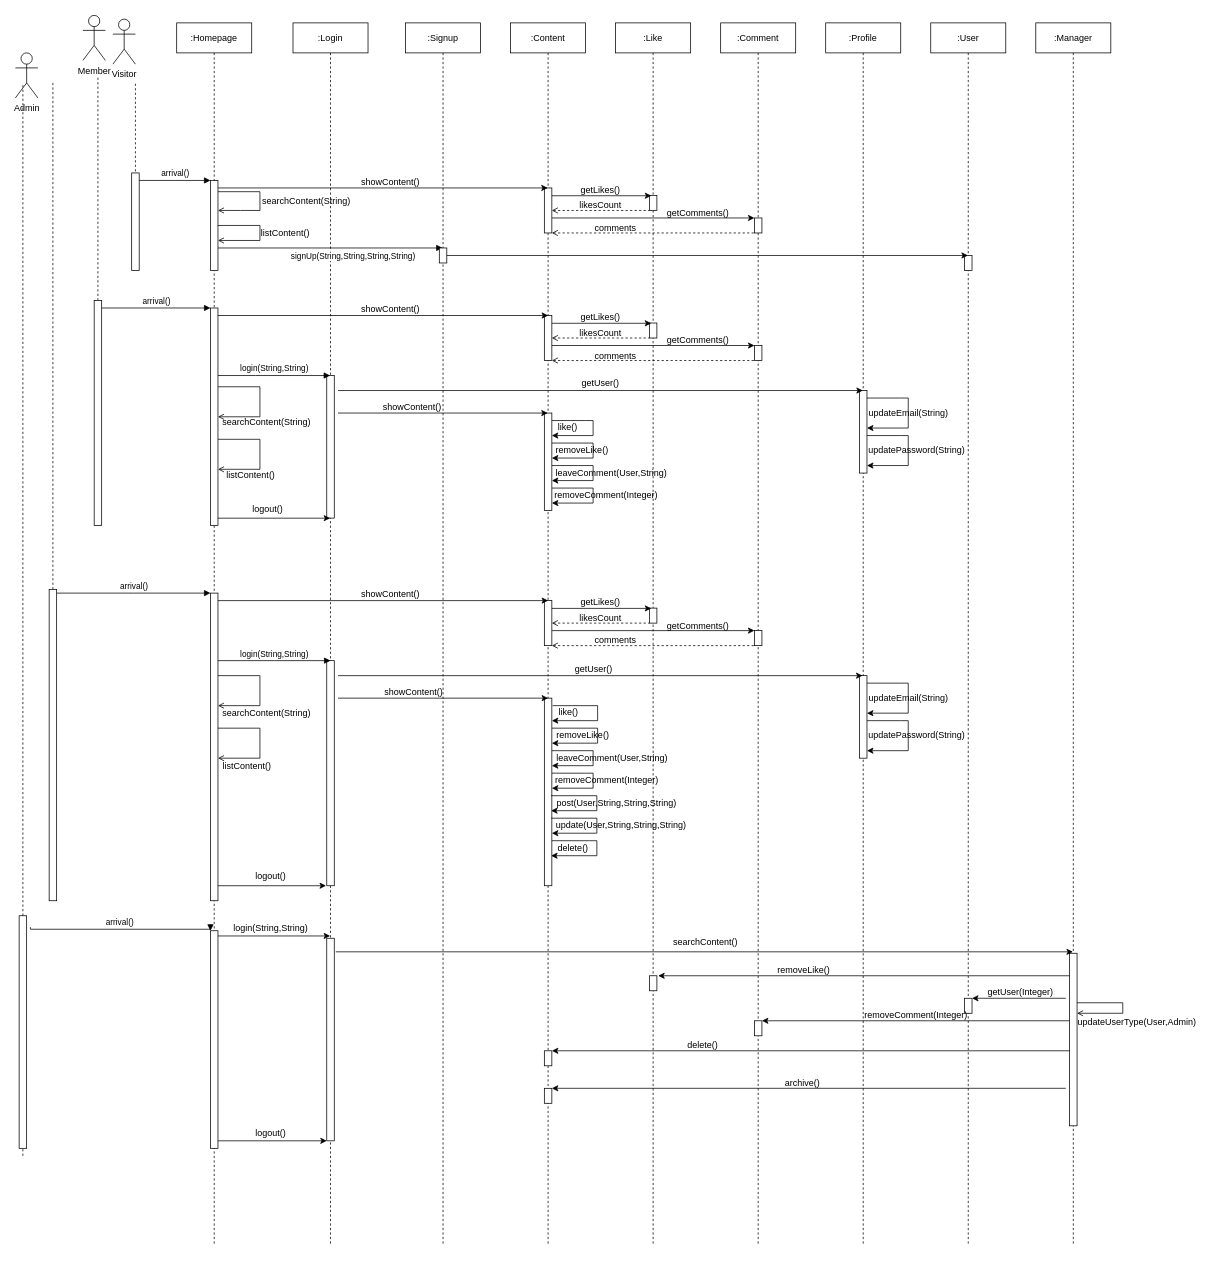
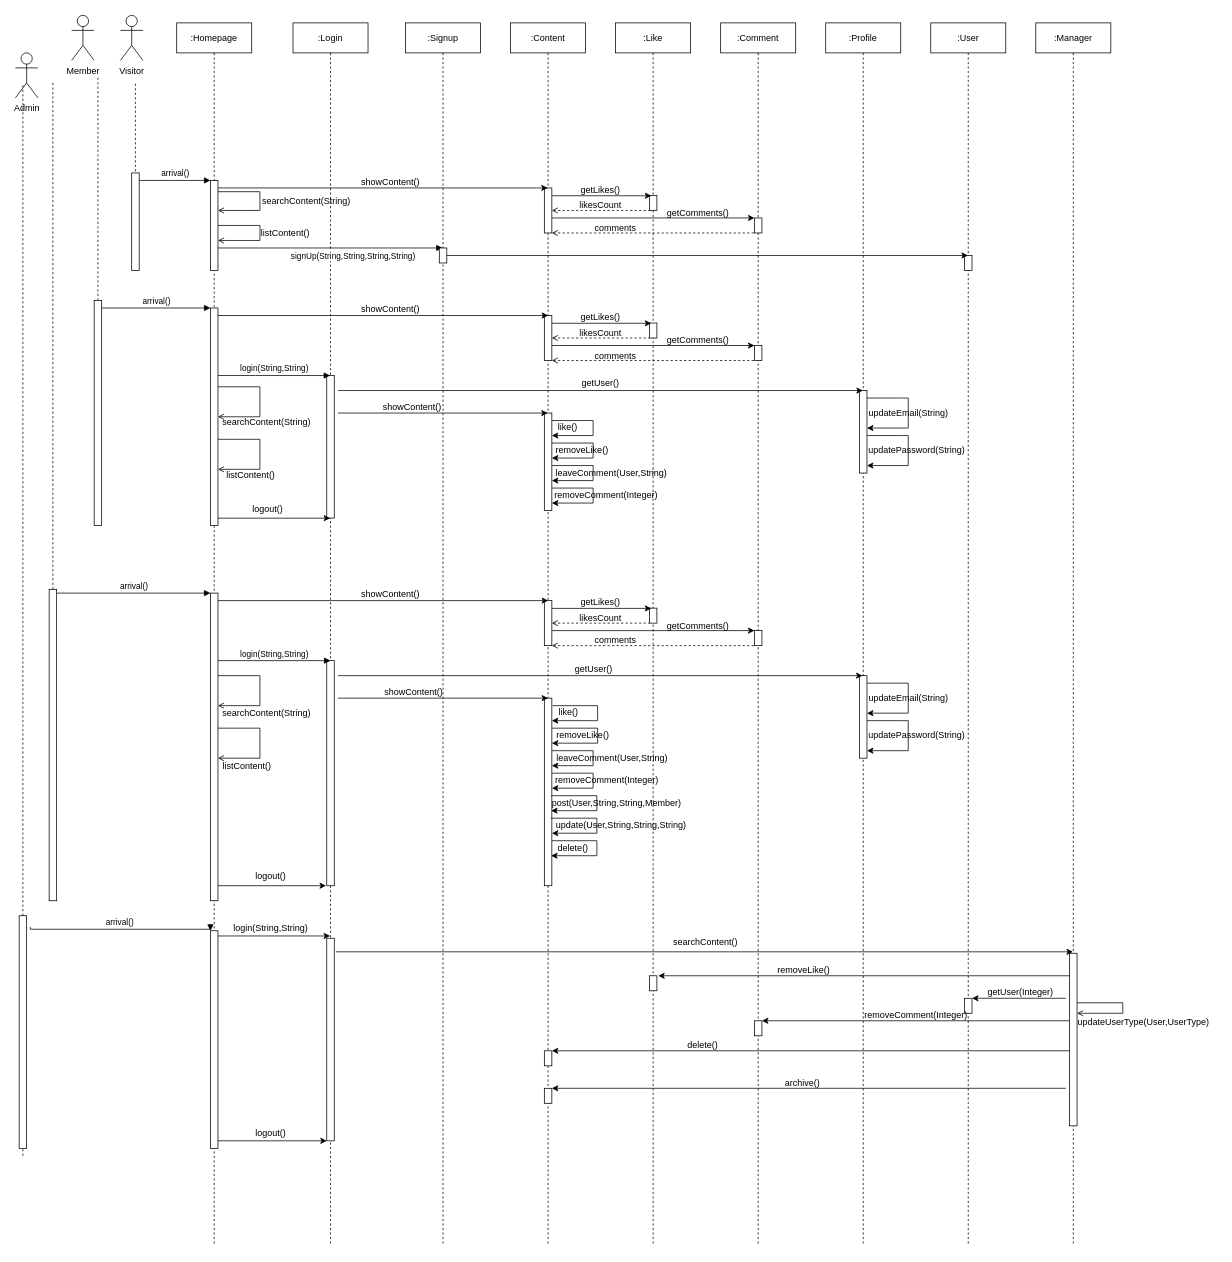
(94, 38) -> (83, 38)
(124, 42) -> (132, 38)
(617, 803) -> (617, 803)
(1140, 1022) -> (1149, 1022)
